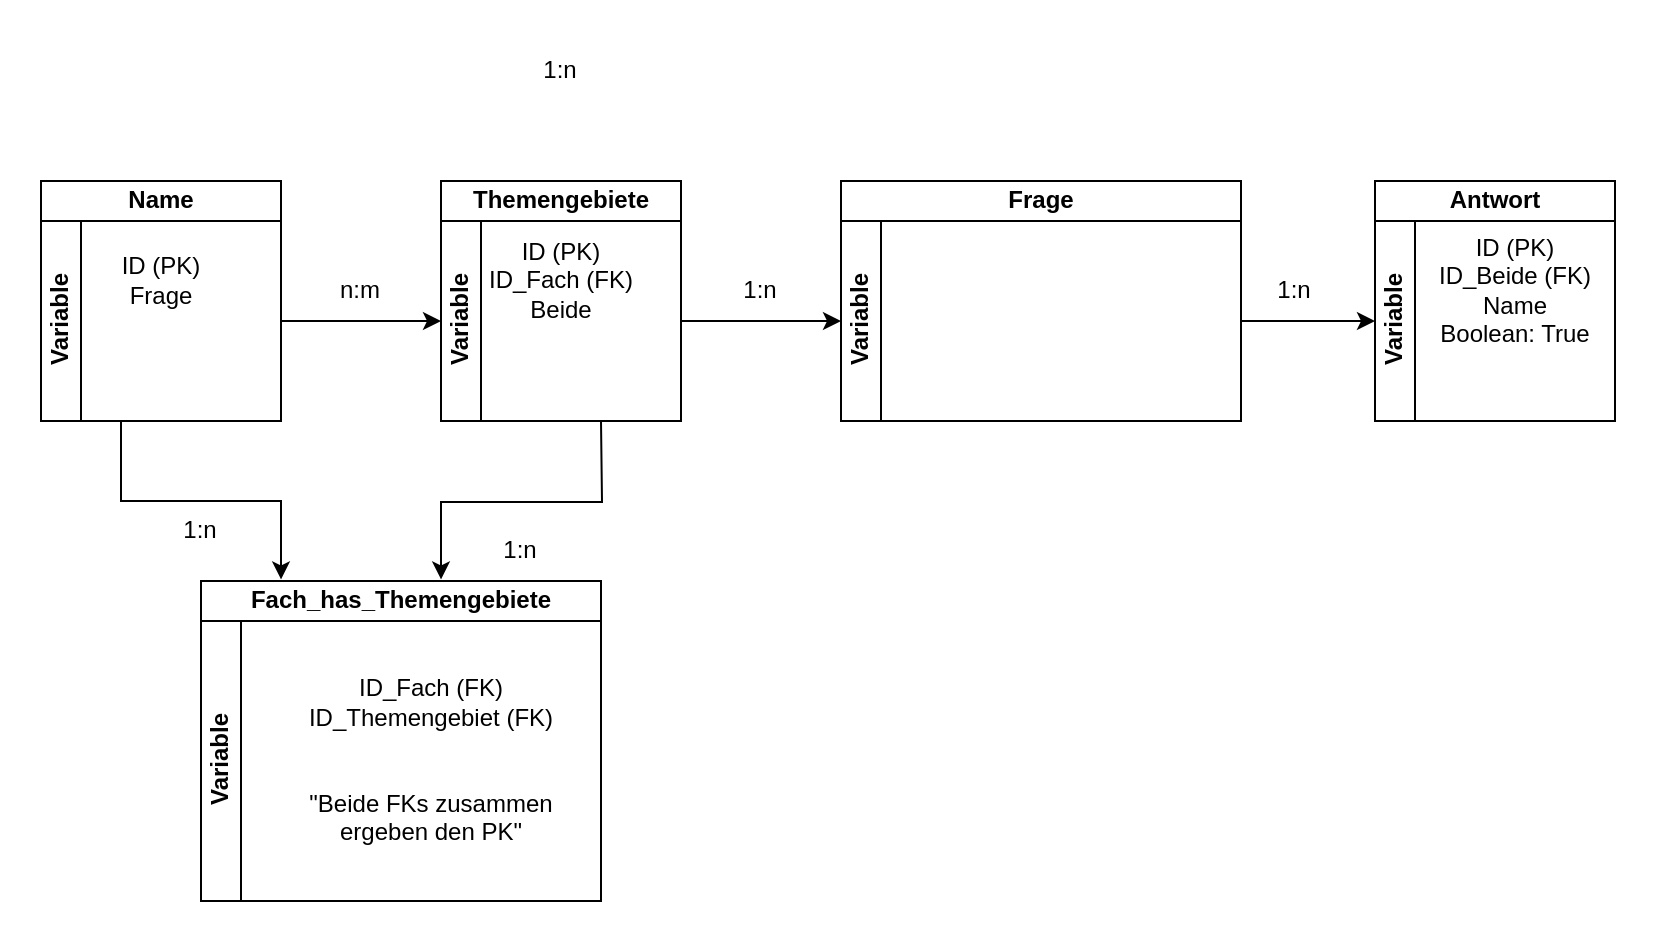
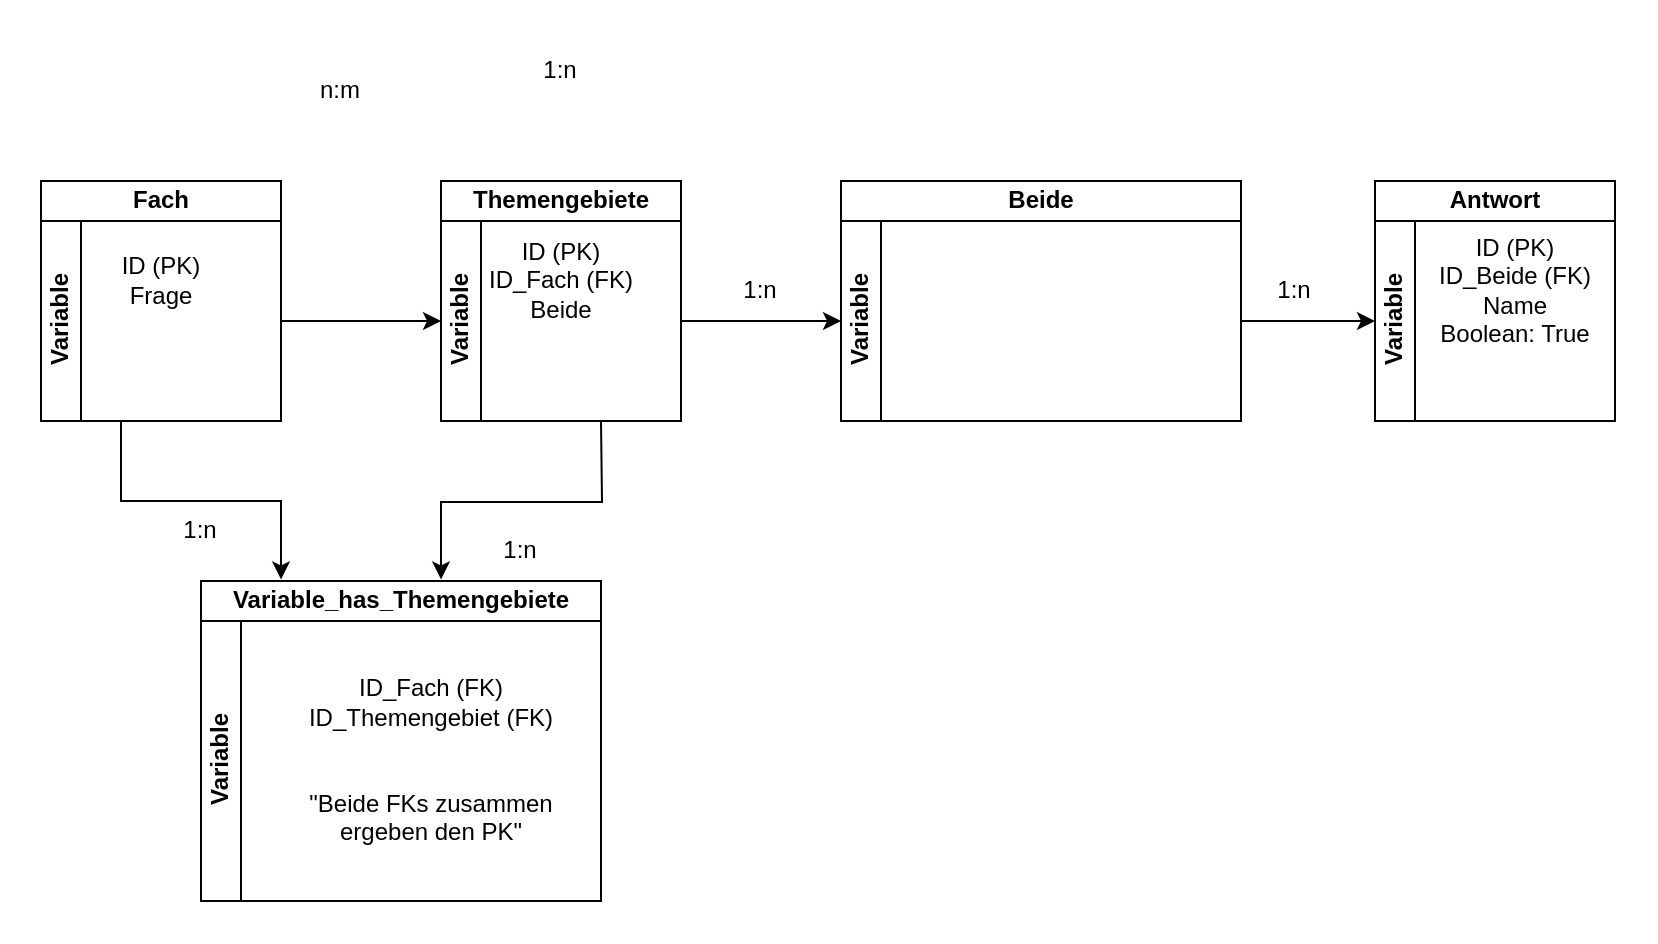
(162, 201) -> (162, 201)
(1042, 201) -> (1042, 201)
(361, 291) -> (341, 91)
(402, 601) -> (402, 601)
